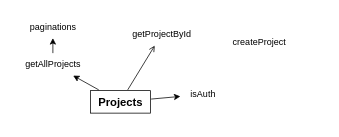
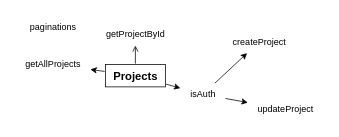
(162, 34) -> (135, 34)
(53, 44) -> none
none -> (229, 70)
none -> (234, 100)
(120, 102) -> (135, 75)
none -> (285, 109)
